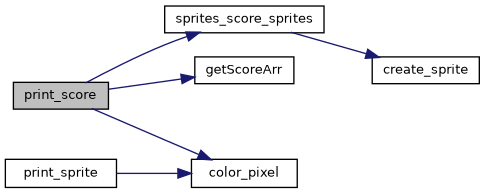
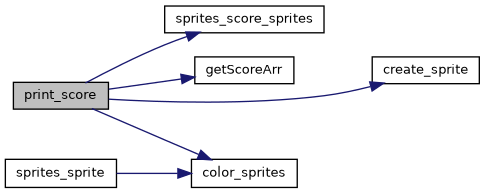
(328, 43) -> (240, 102)
(61, 173) -> (61, 173)
(244, 173) -> (244, 173)
